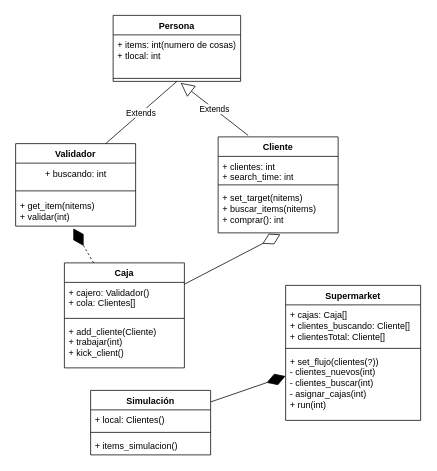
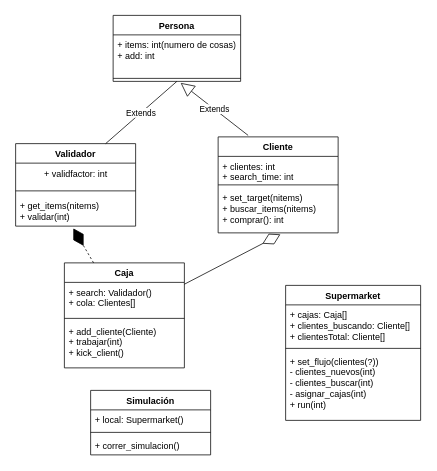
(177, 56) -> (177, 56)
(76, 174) -> (76, 174)
(62, 212) -> (64, 212)
(116, 298) -> (116, 298)
(238, 392) -> none
(135, 421) -> (144, 421)
(139, 446) -> (143, 446)
